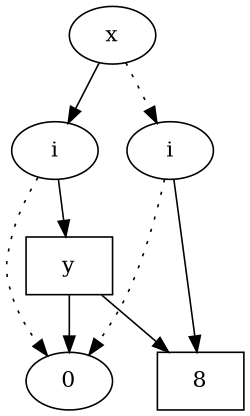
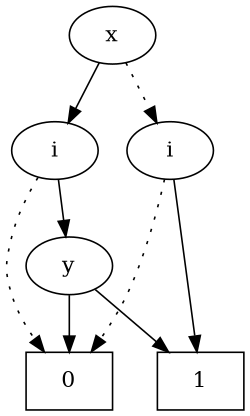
(69, 266) -> (69, 266)
(69, 381) -> (69, 381)
(201, 381) -> (201, 381)
